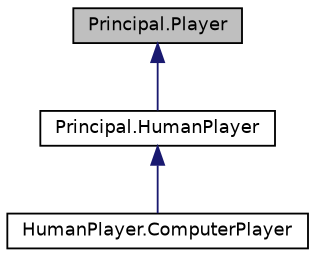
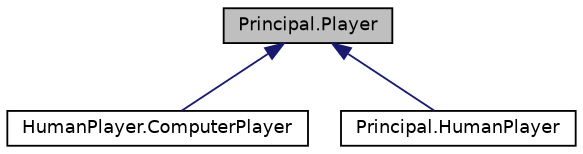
(158, 189) -> (225, 82)
